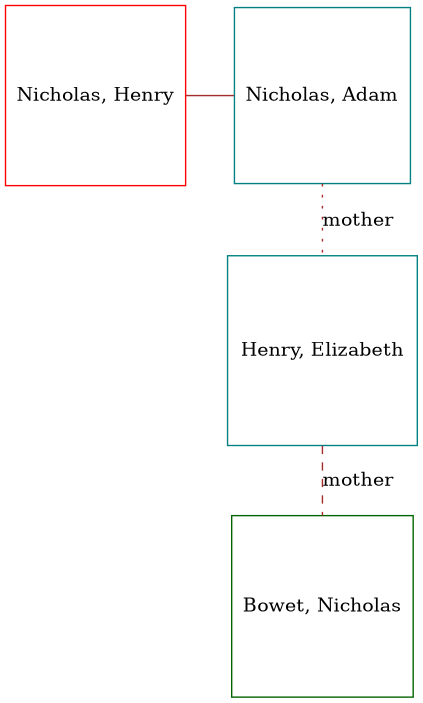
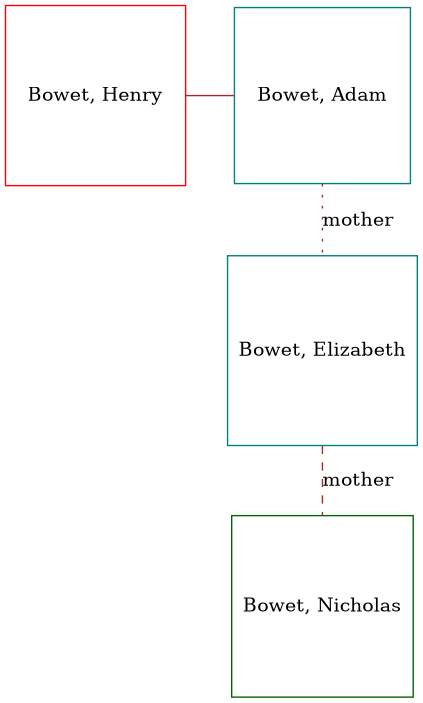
(96, 96) -> (96, 96)
(322, 96) -> (322, 96)
(322, 351) -> (322, 351)
